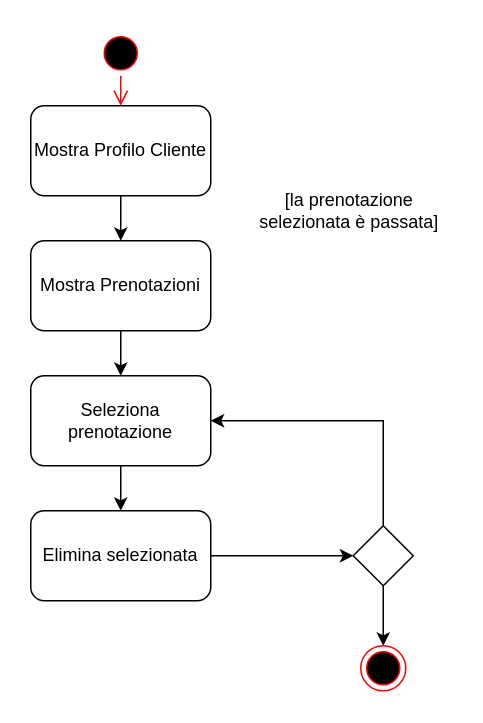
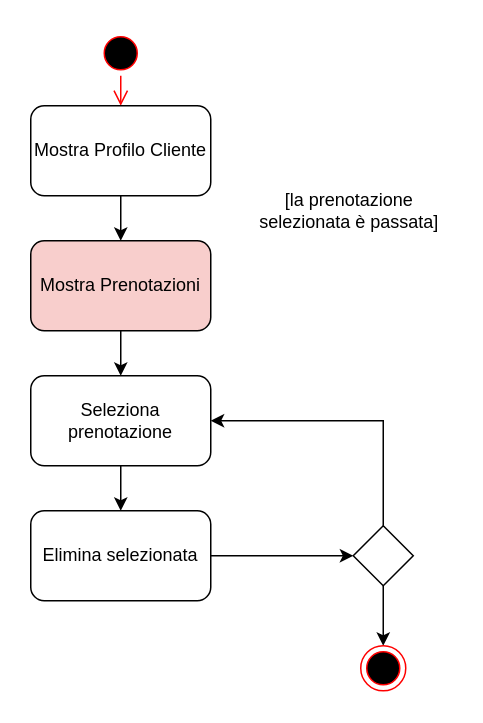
(121, 286) -> (121, 286)
